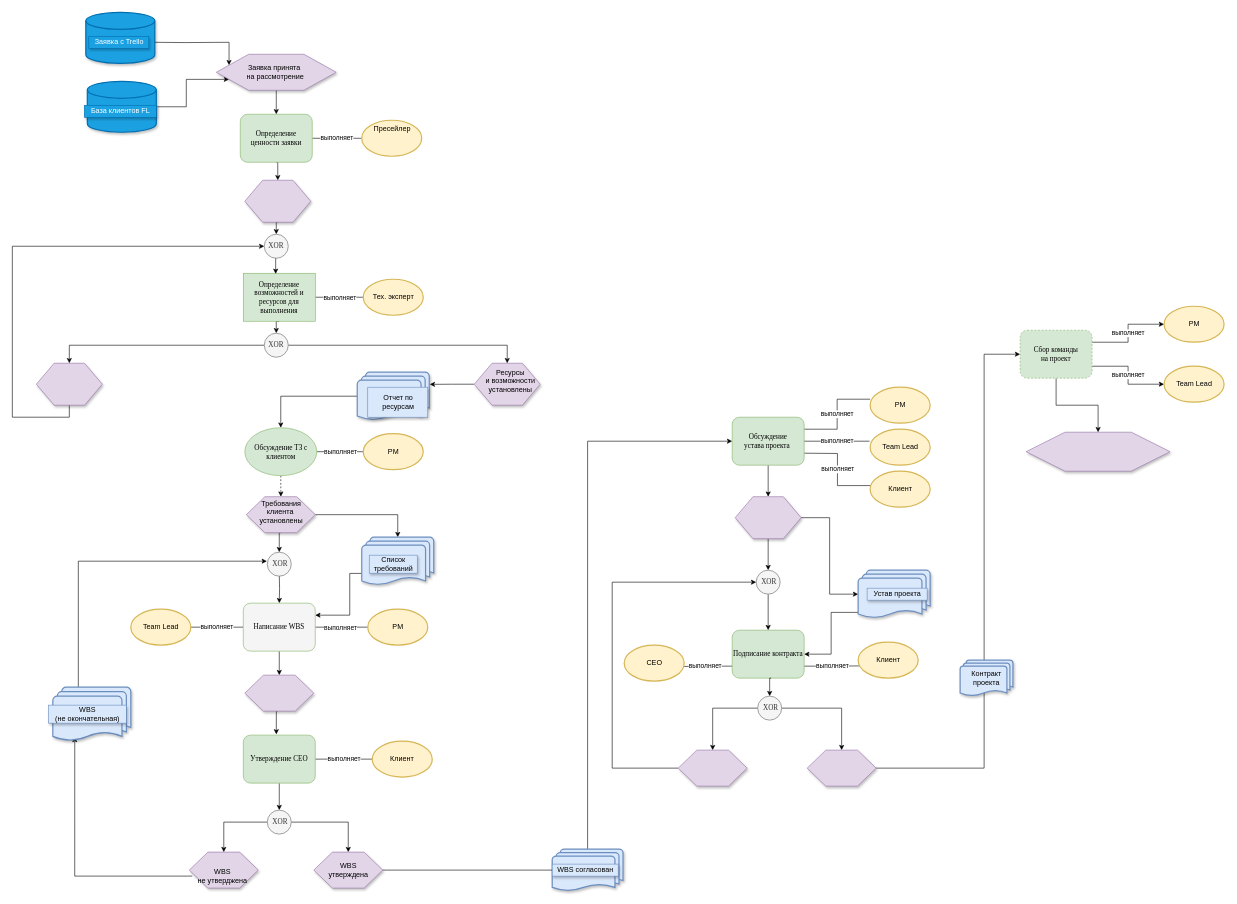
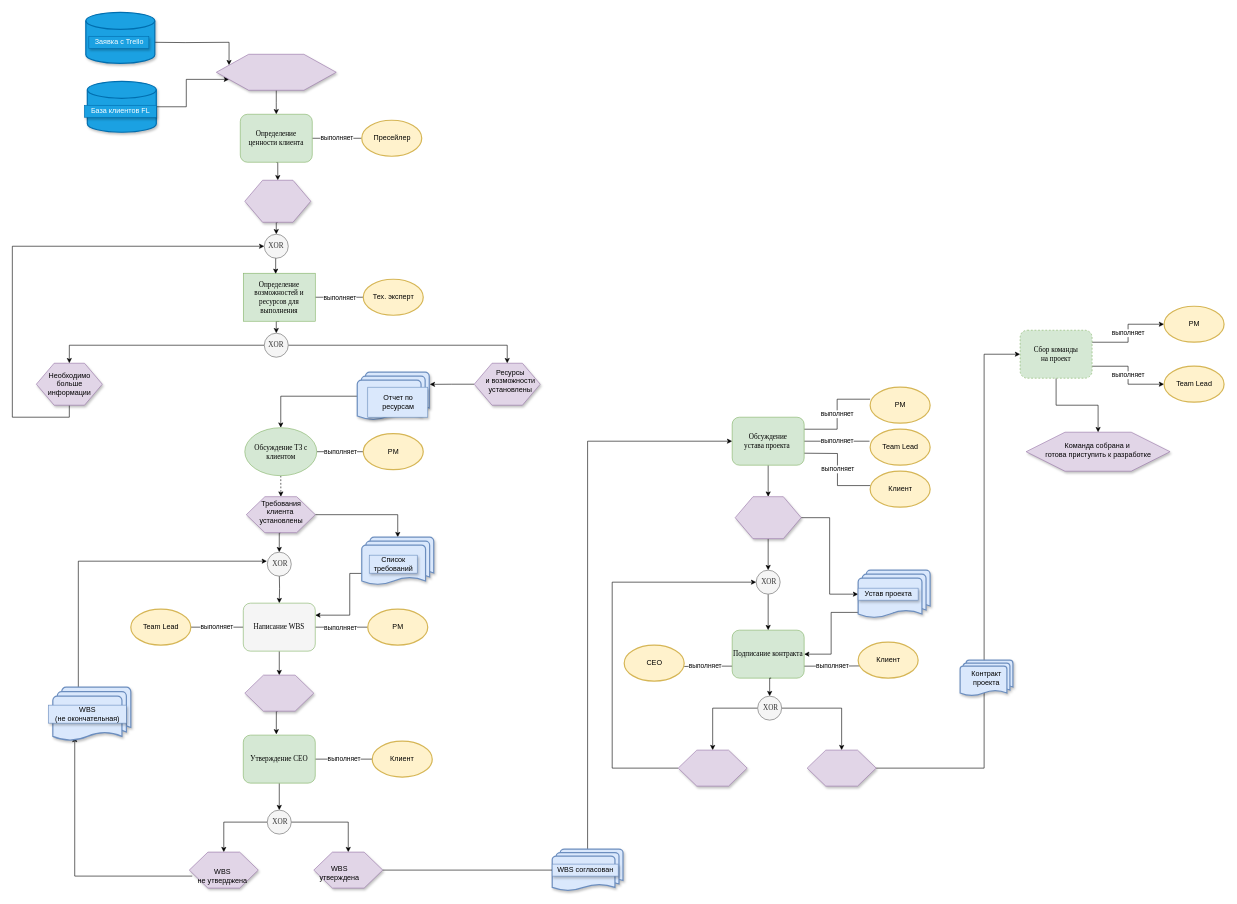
(275, 72) -> none
(392, 129) -> (392, 138)
(276, 138) -> (276, 138)
none -> (69, 384)
none -> (1098, 450)
(897, 594) -> (888, 594)
(348, 870) -> (339, 873)
